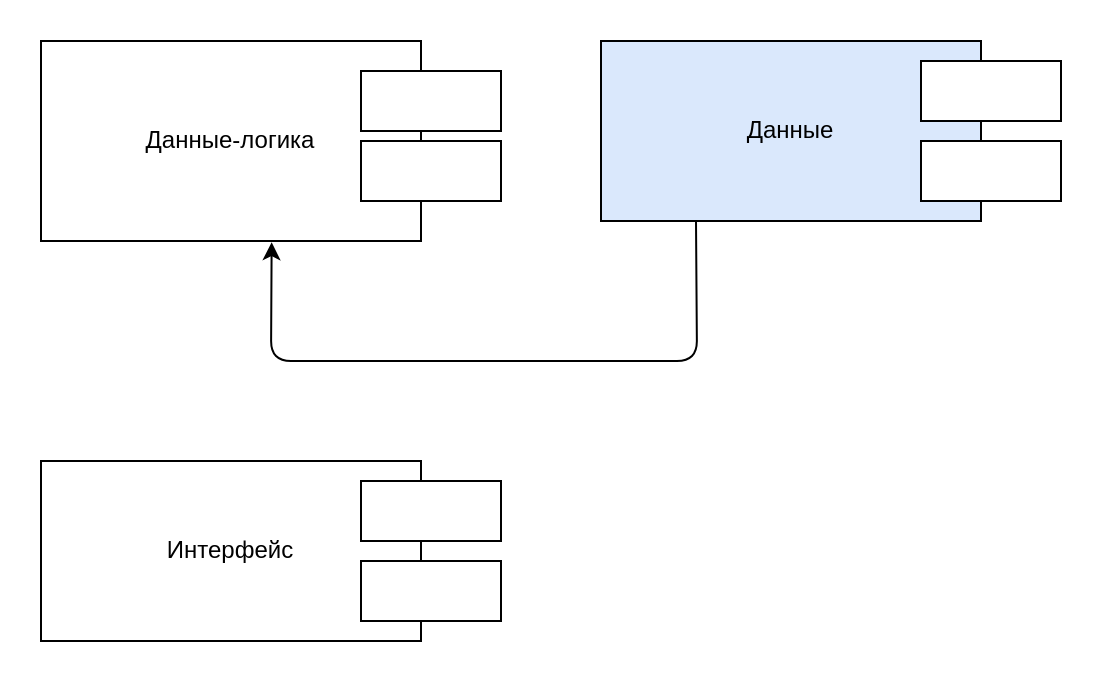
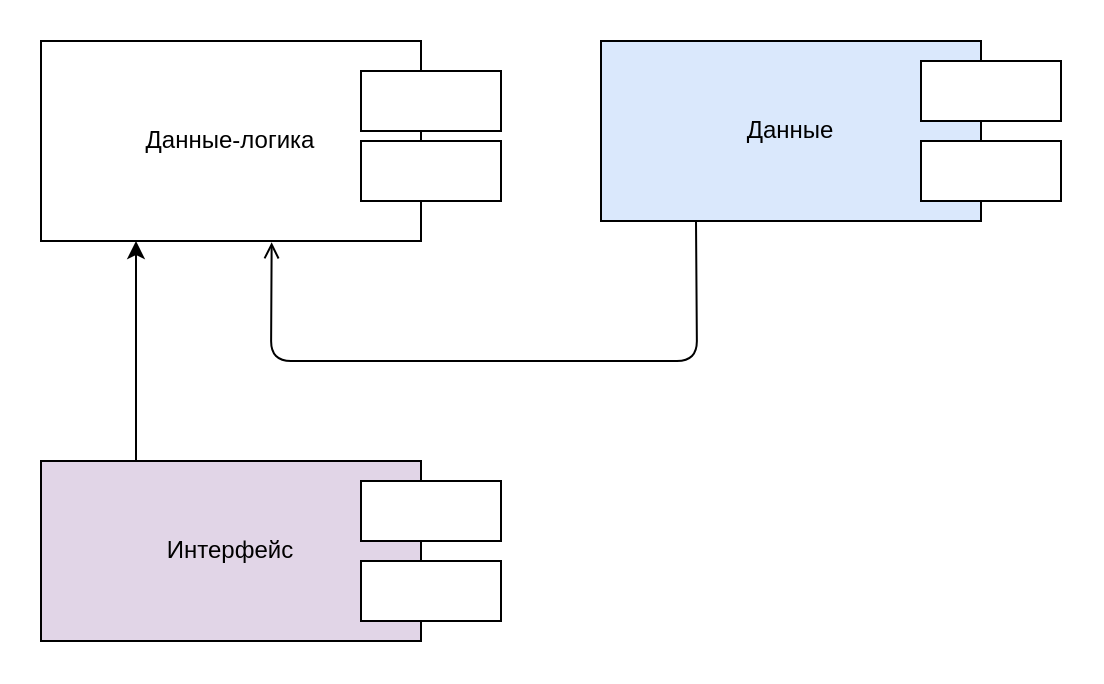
(272, 257) -> (272, 253)
none -> (136, 358)
(231, 551) -> (231, 551)
